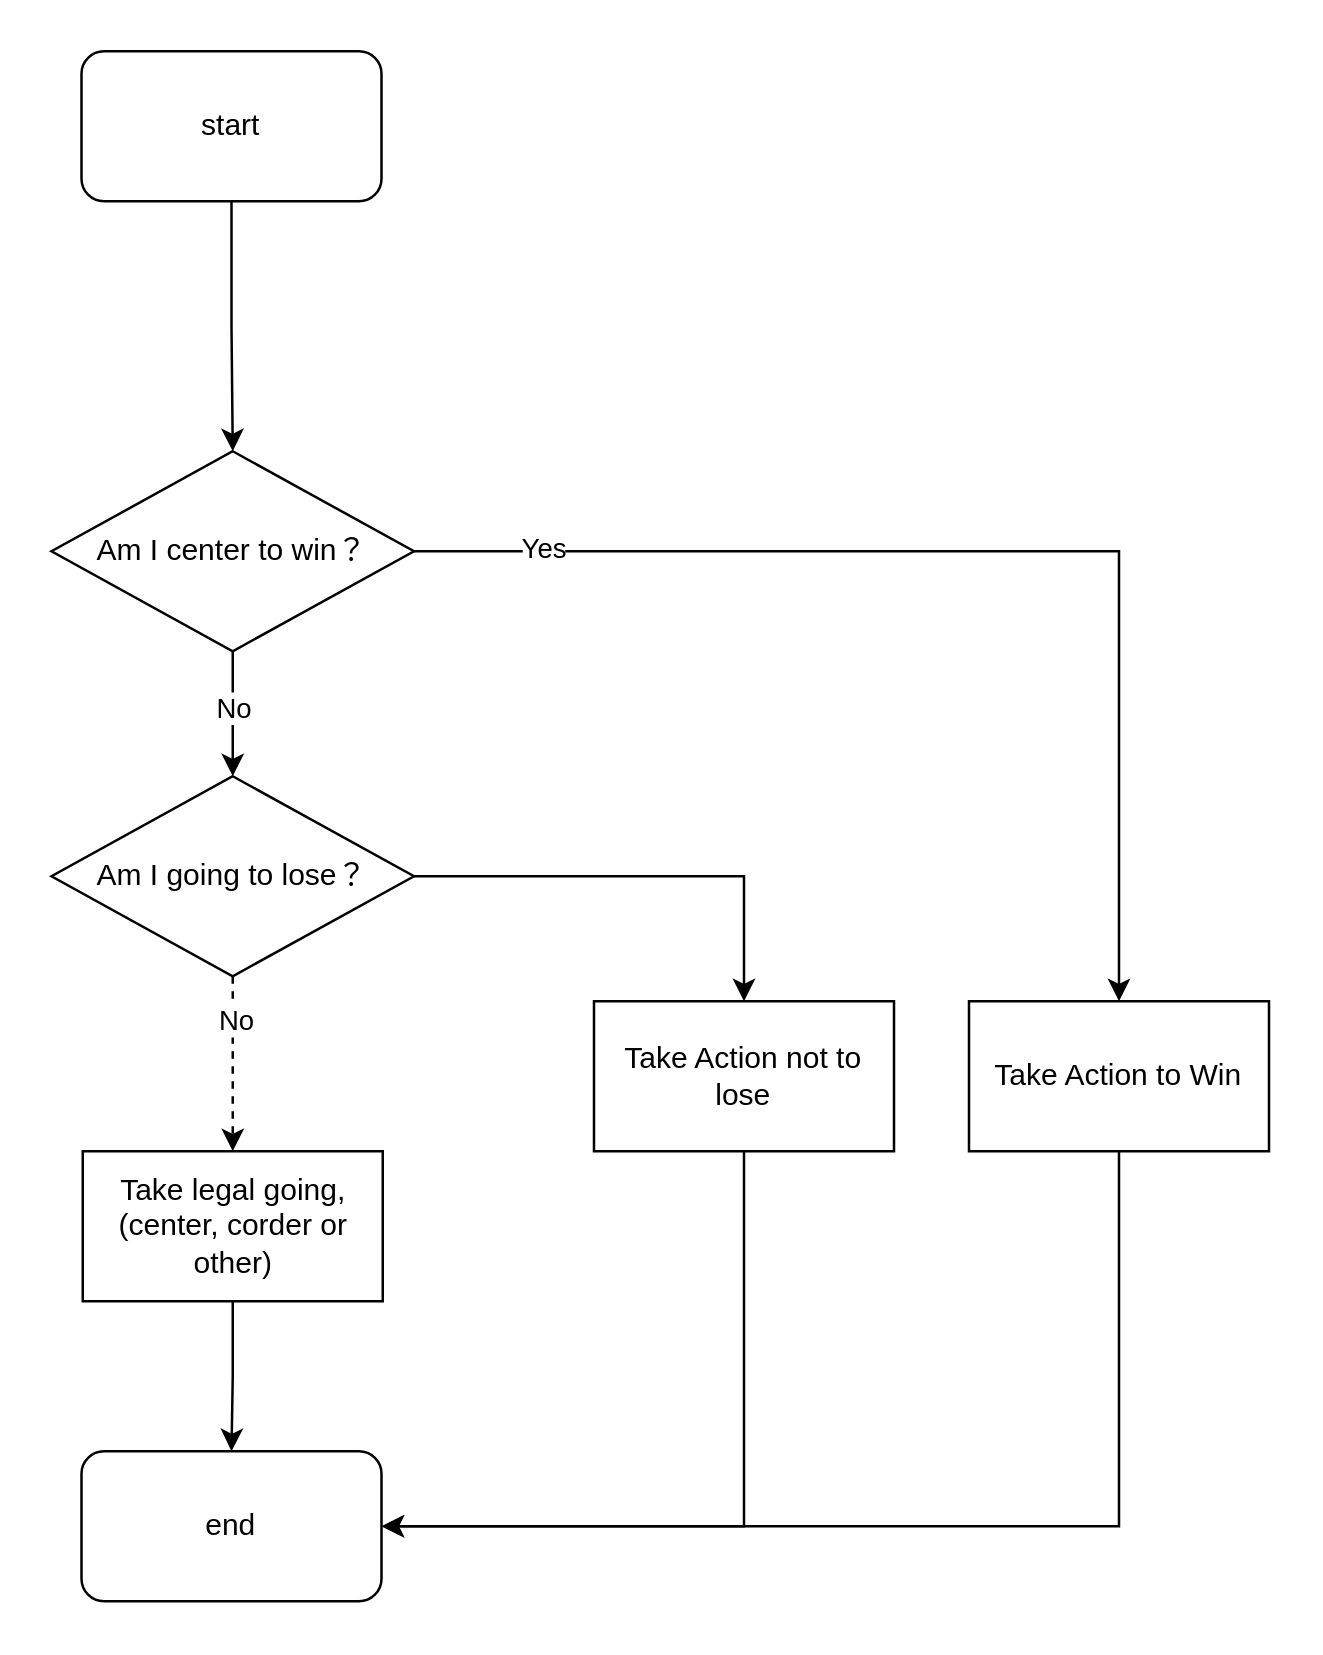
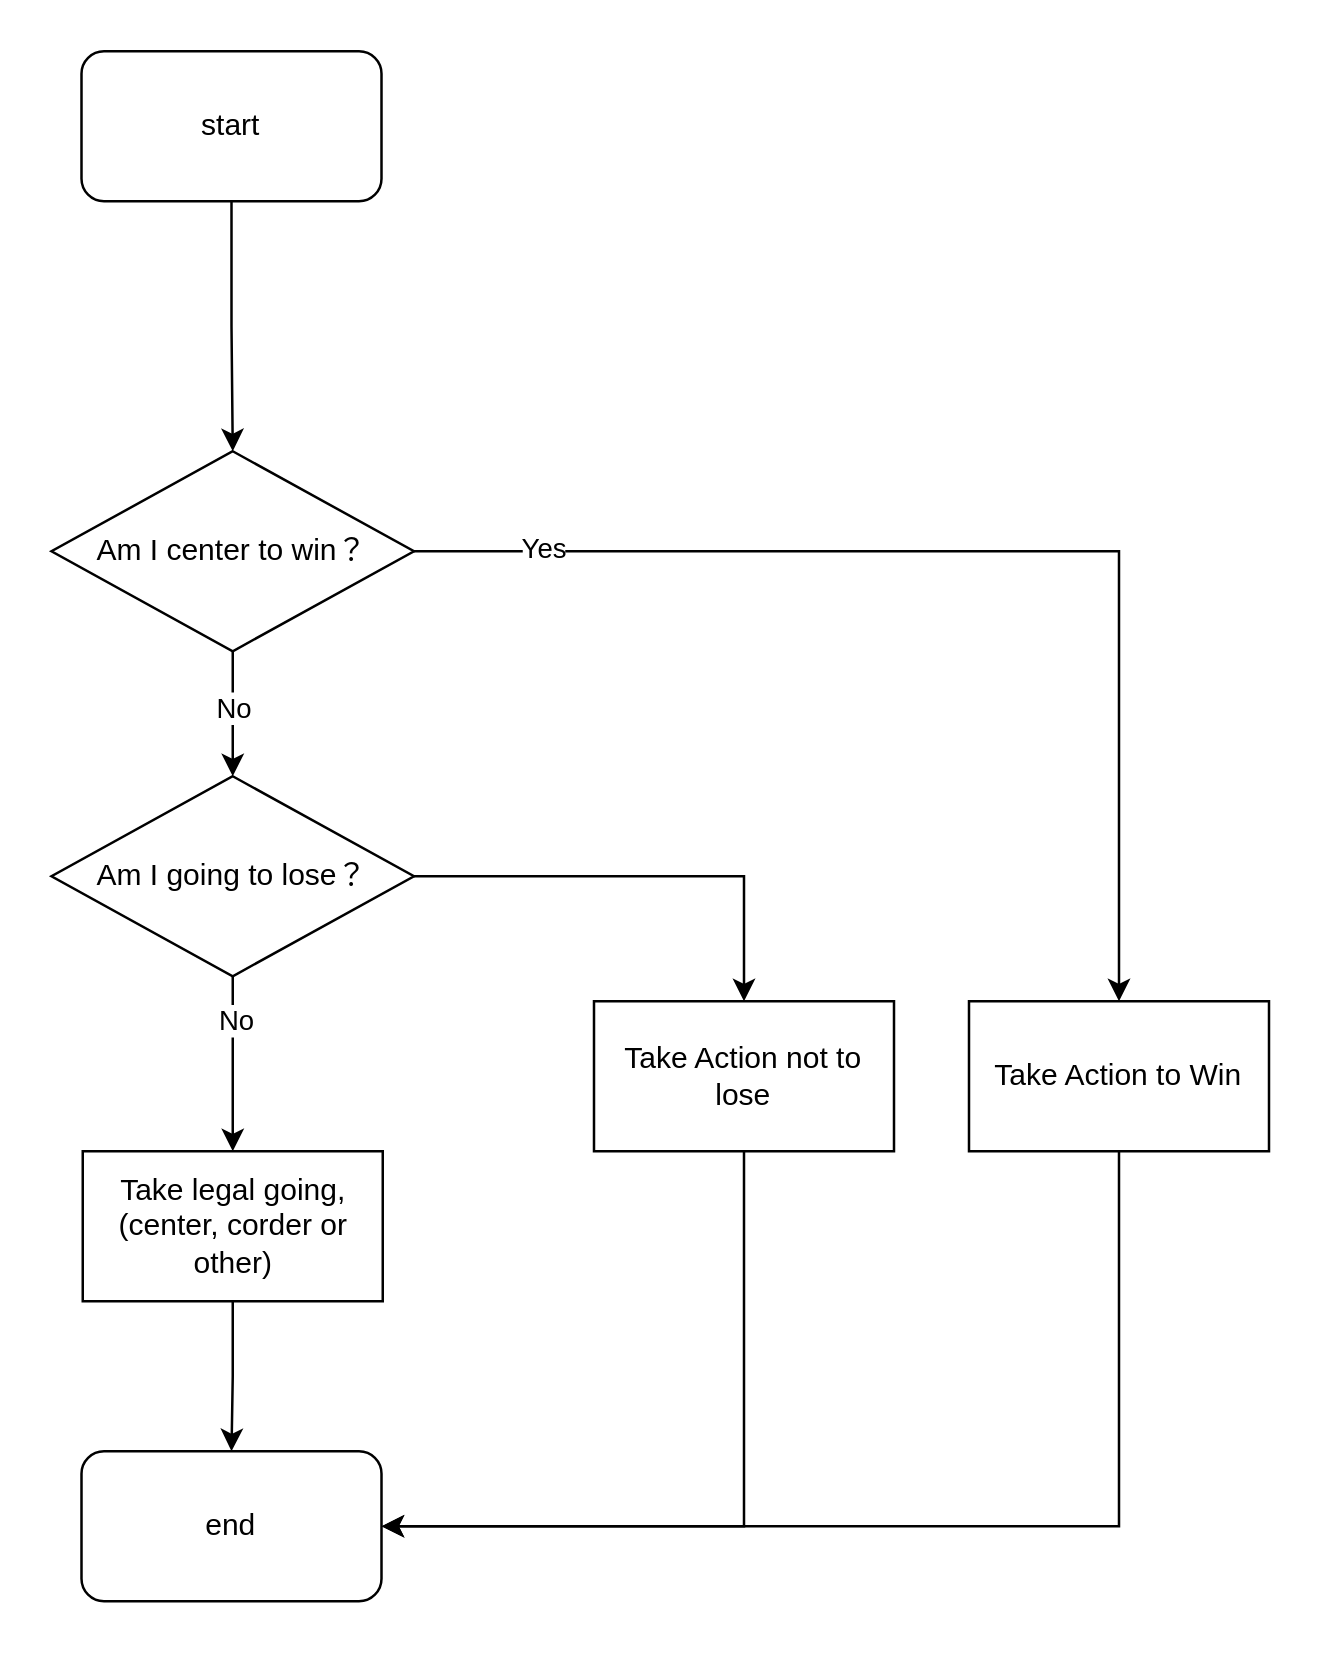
(233, 1082) -> (233, 1082)
